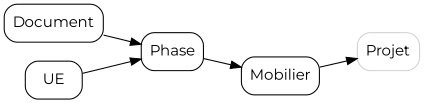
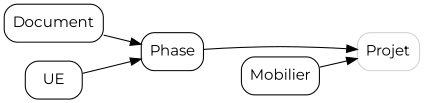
(217, 62) -> (275, 47)
